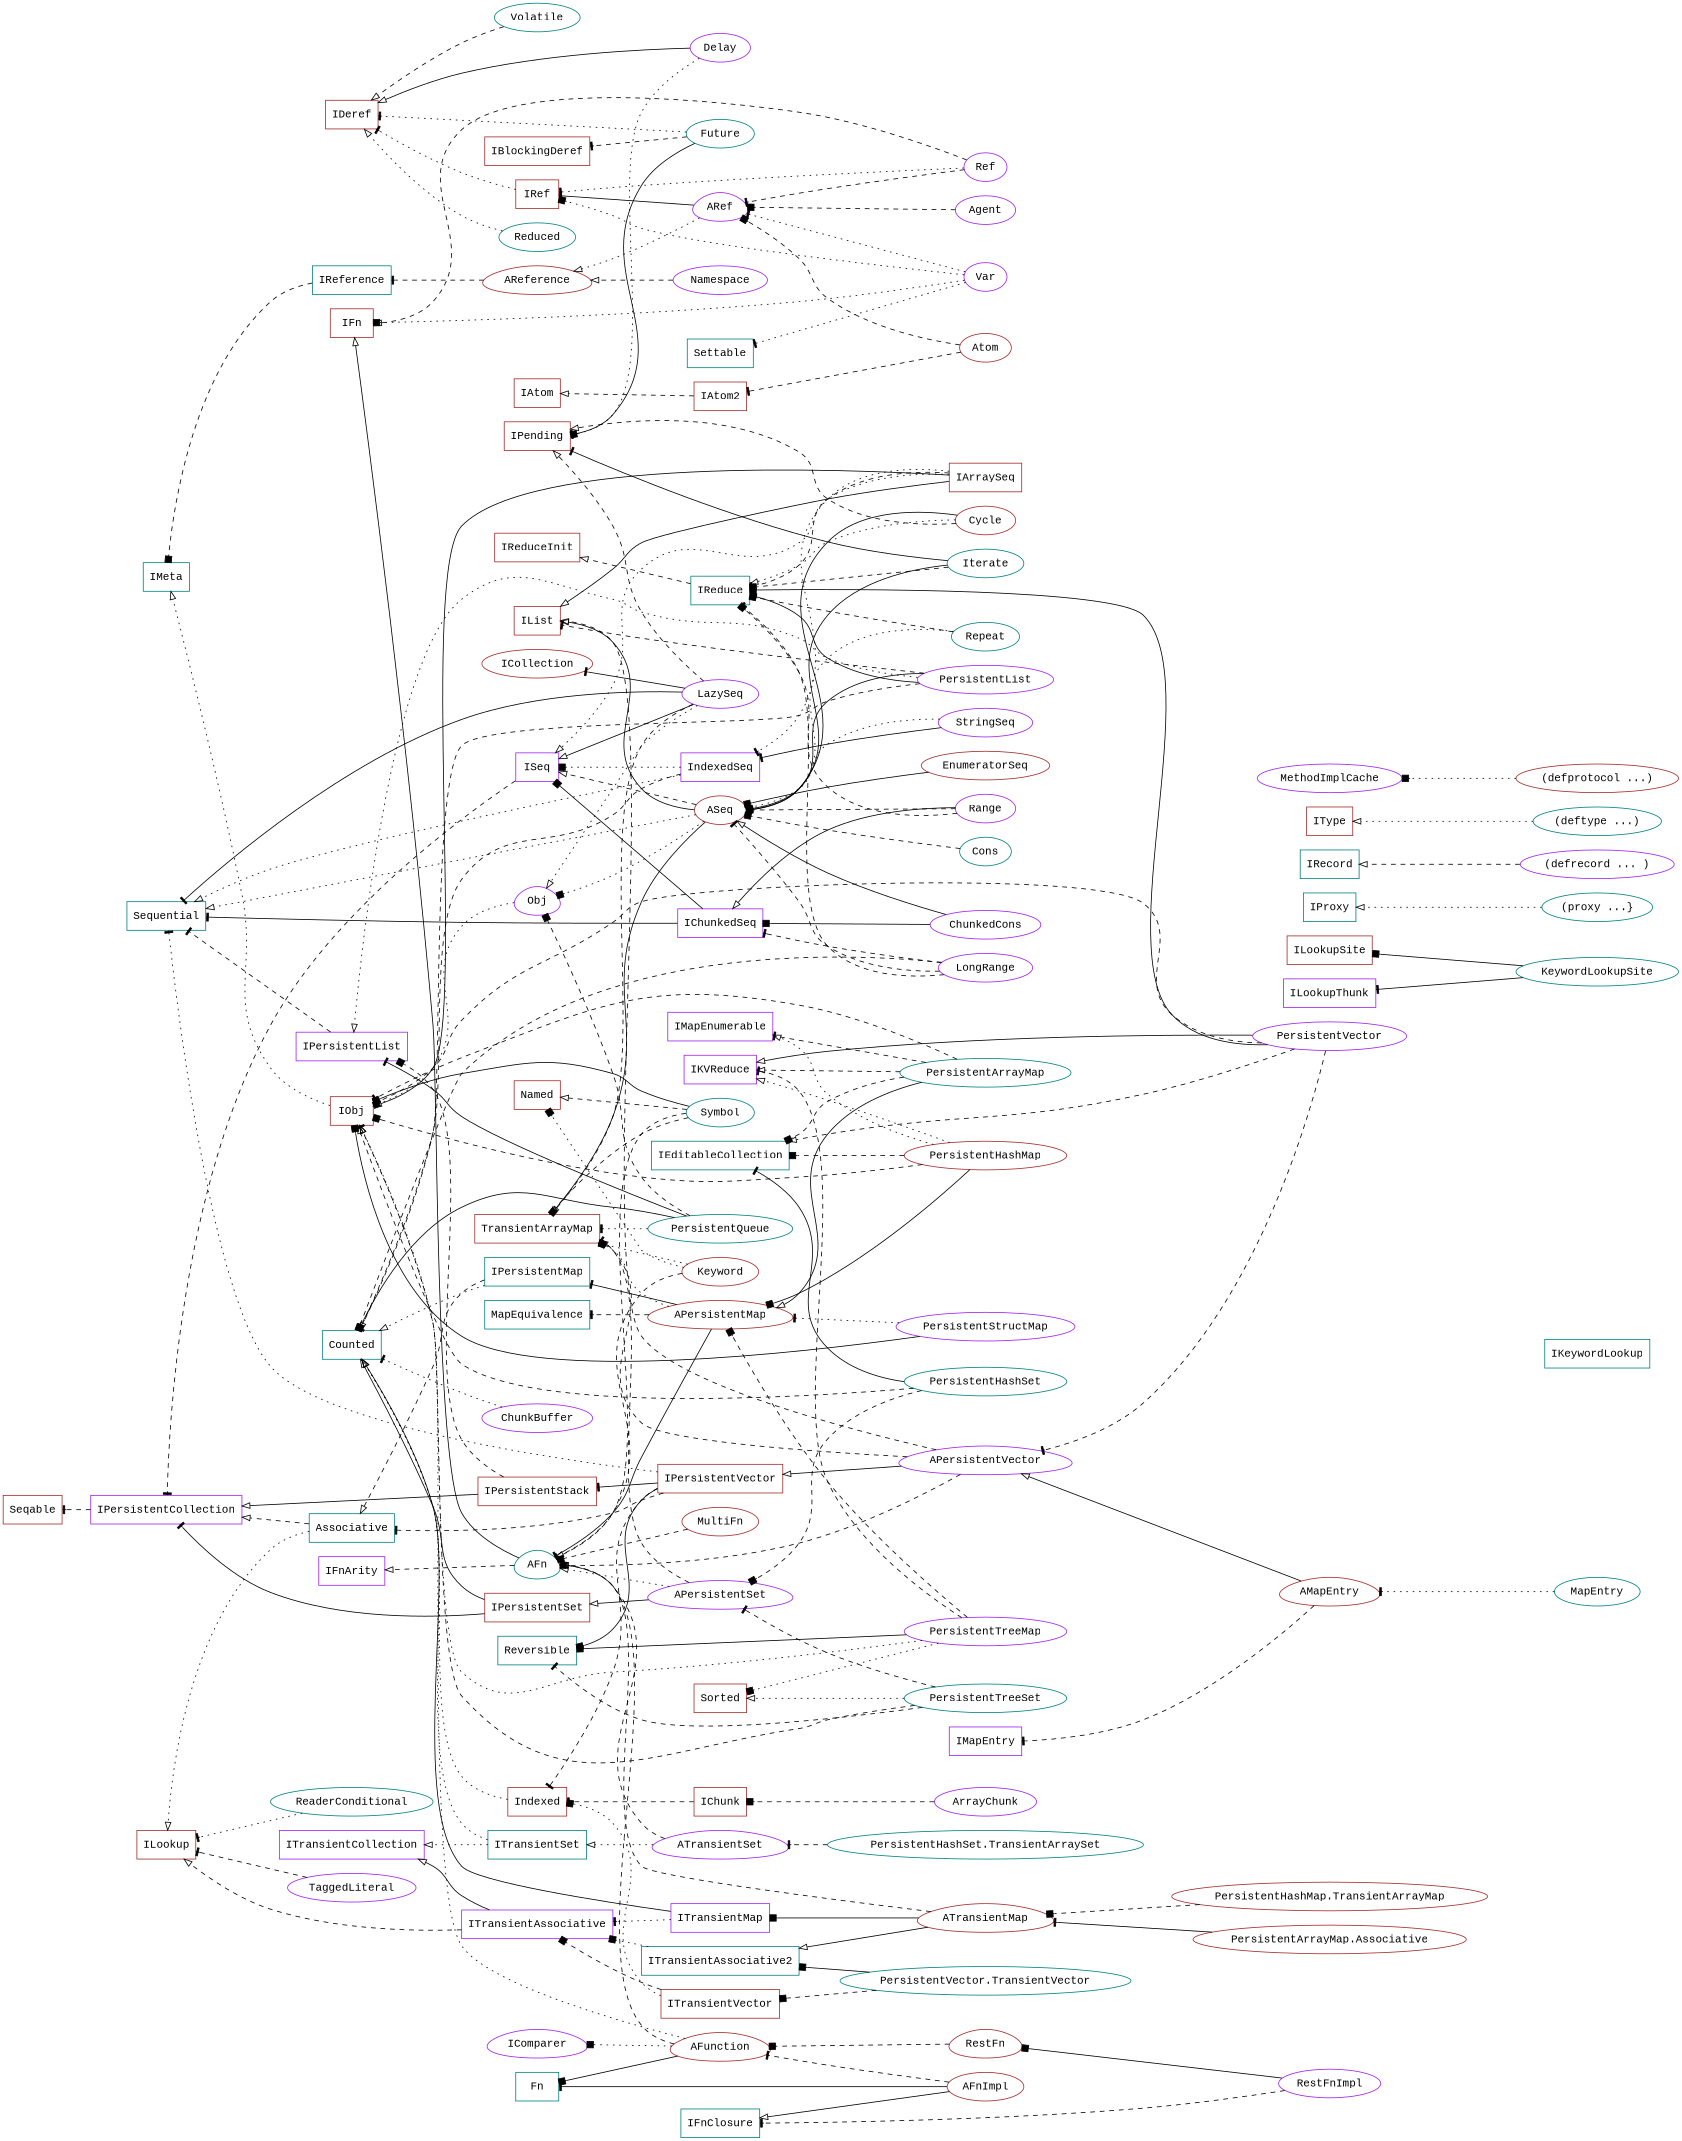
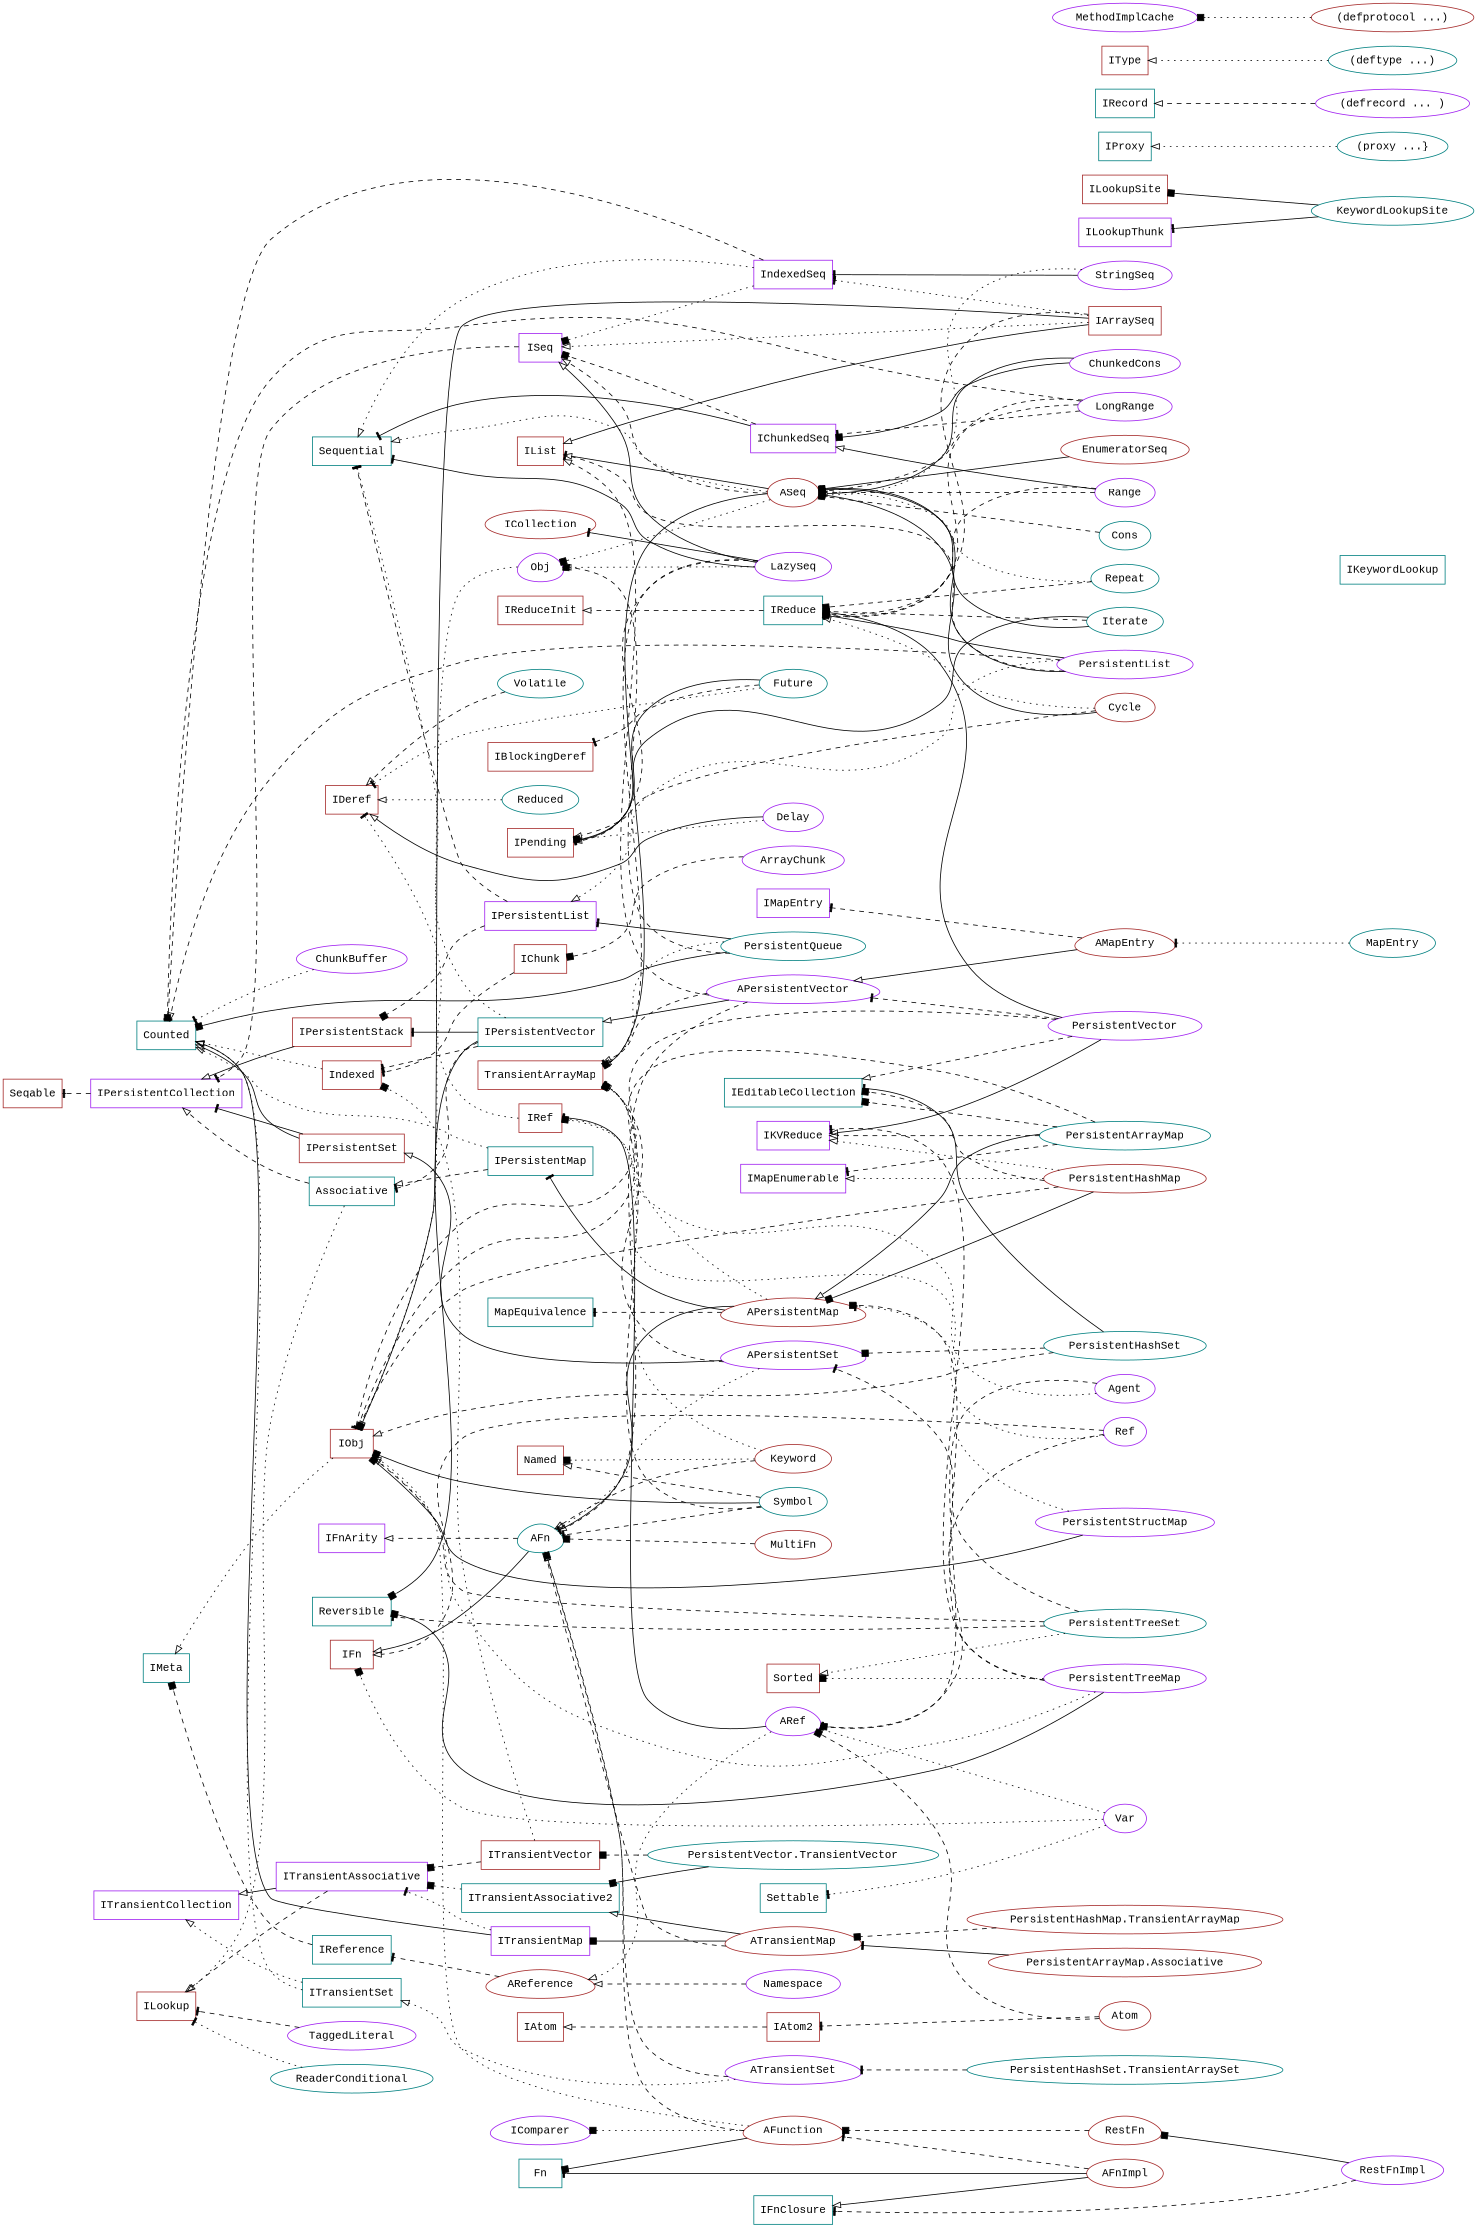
(763, 250) -> (856, 1227)
(639, 854) -> (663, 389)
(448, 1274) -> (445, 963)
(720, 1479) -> (540, 1032)
